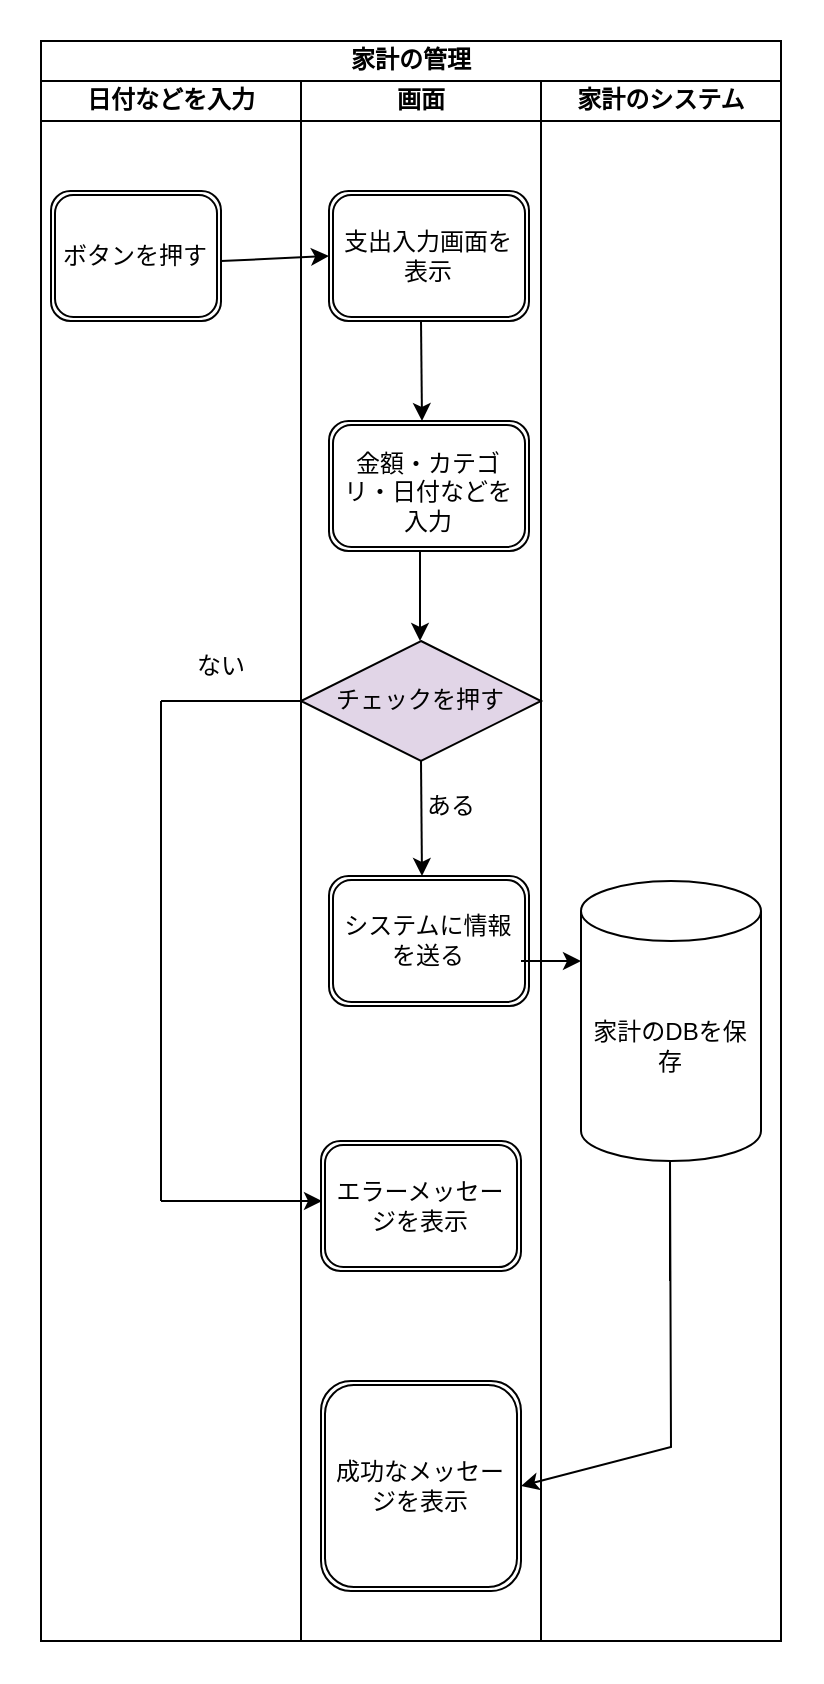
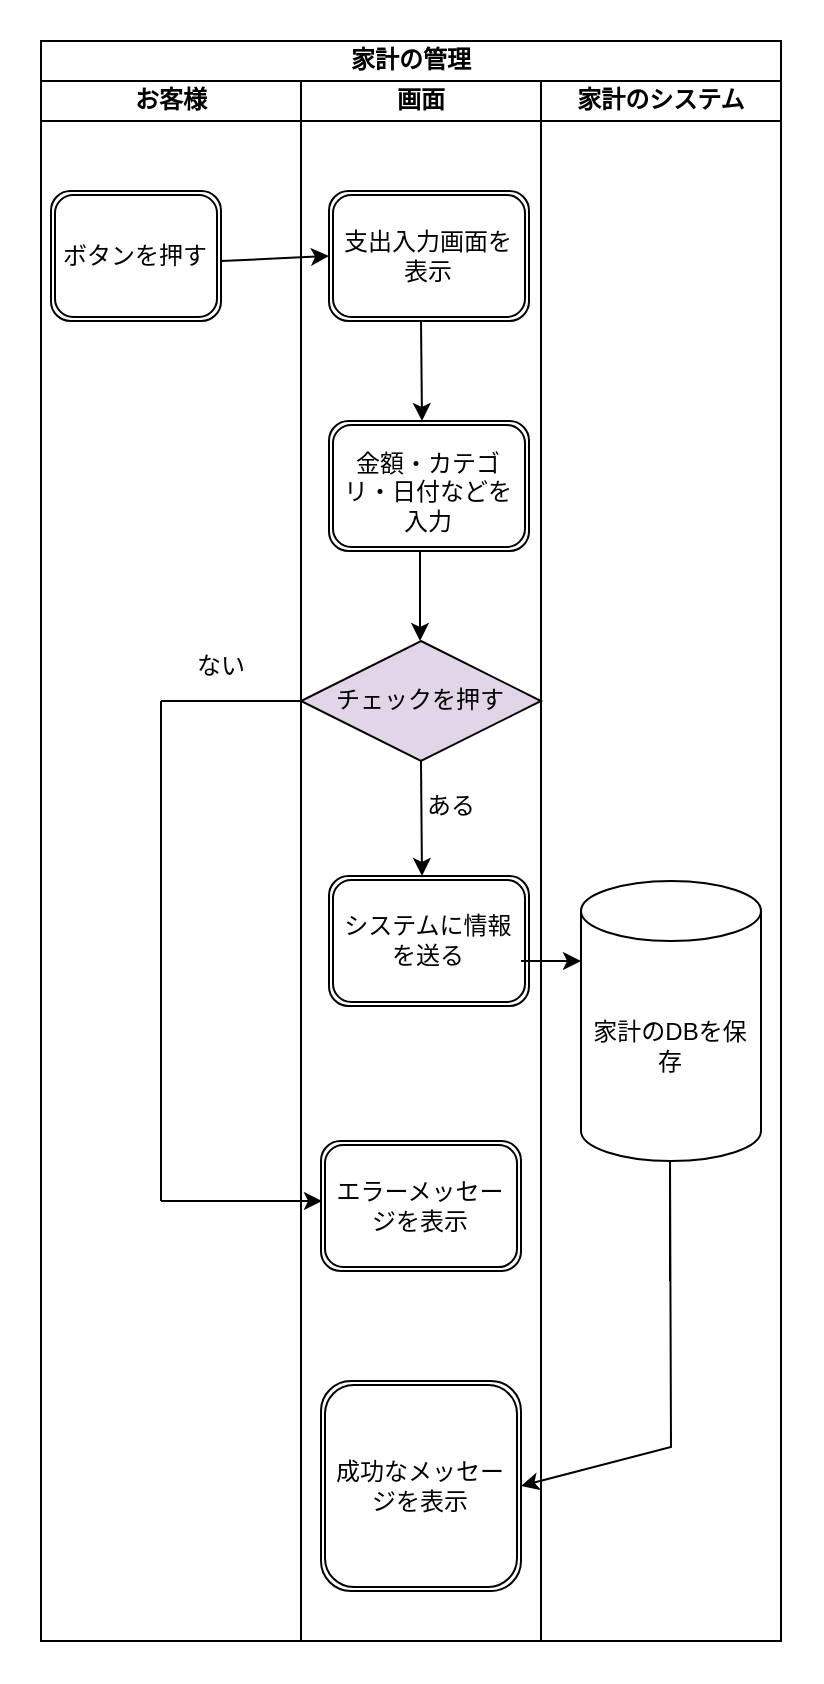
(172, 101) -> (172, 101)
